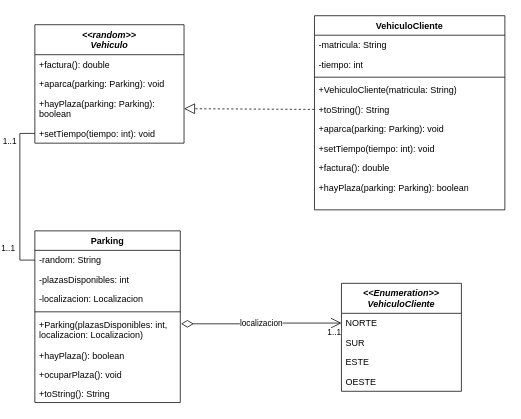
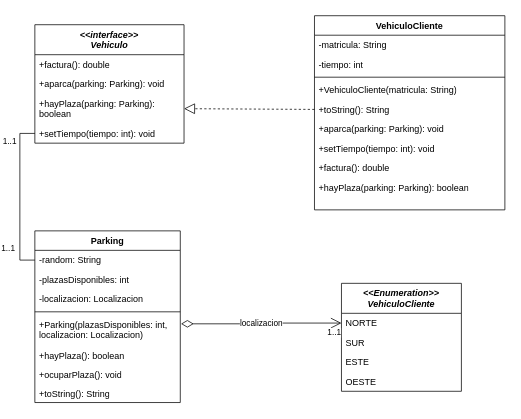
(110, 40) -> (110, 40)
